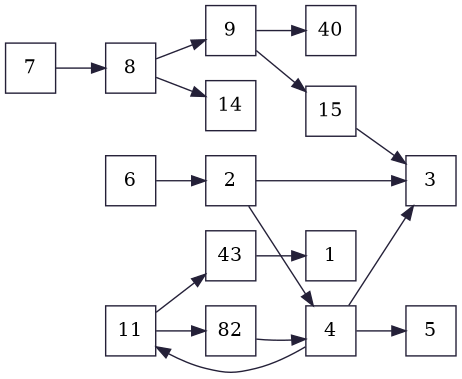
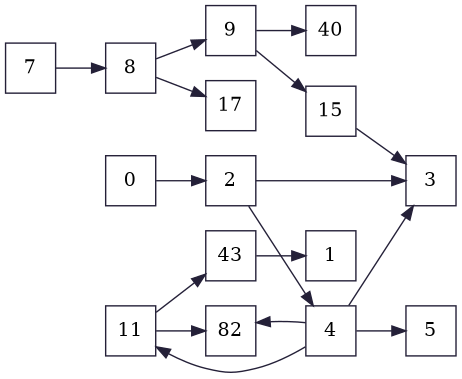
(231, 106) -> (231, 106)
(131, 181) -> (131, 181)
(274, 340) -> (288, 322)
